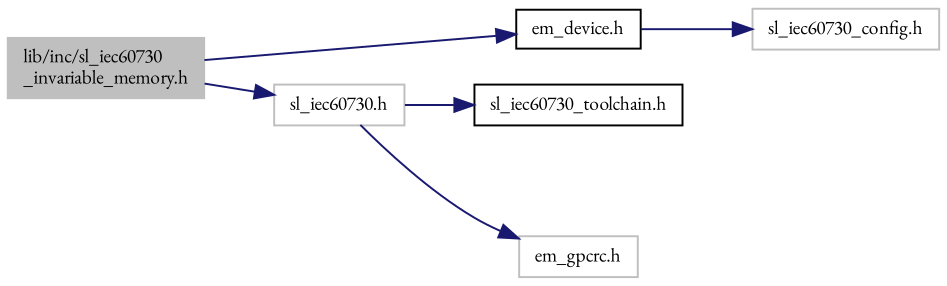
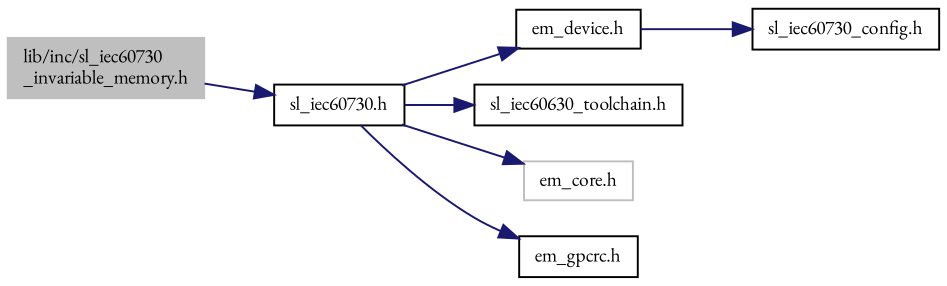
(846, 29) -> (846, 29)
(350, 48) -> (451, 70)
(339, 105) -> (339, 105)
(578, 105) -> (578, 105)
none -> (578, 181)
(578, 257) -> (578, 257)
